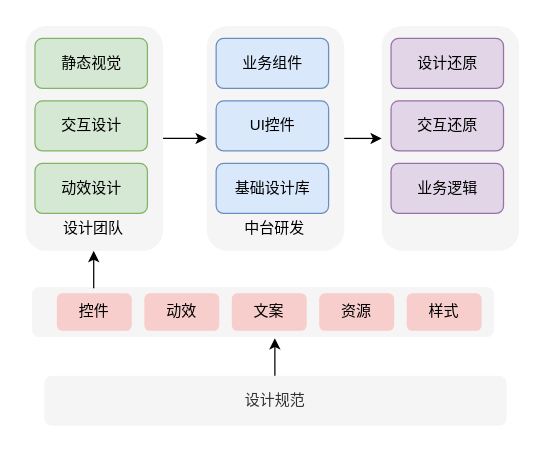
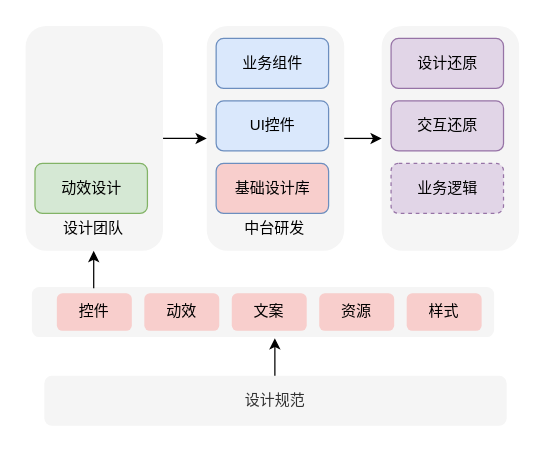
(91, 63) -> none
(91, 126) -> none
(273, 188) -> (273, 188)
(448, 188) -> (448, 188)
